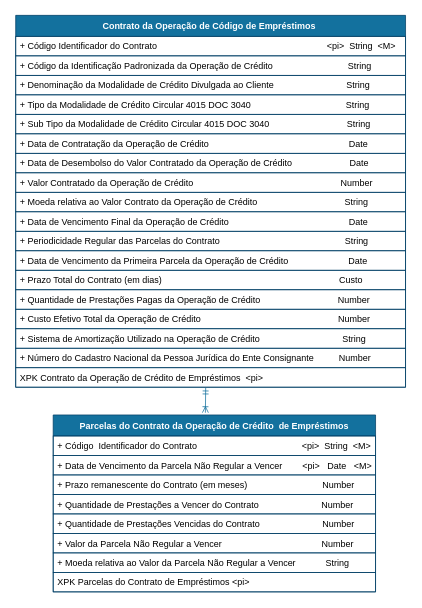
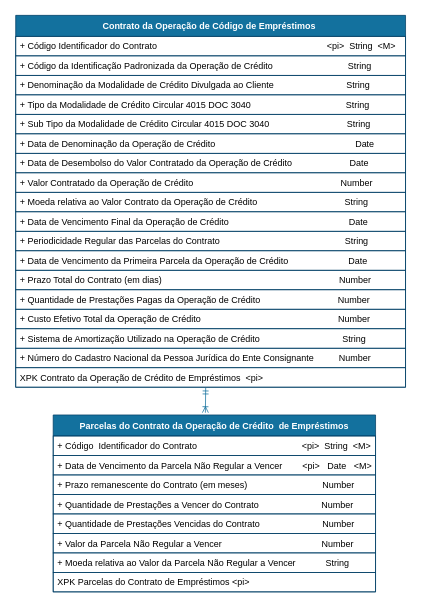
(239, 144) -> (238, 144)
(249, 281) -> (251, 281)
